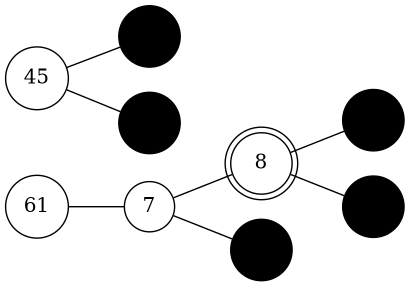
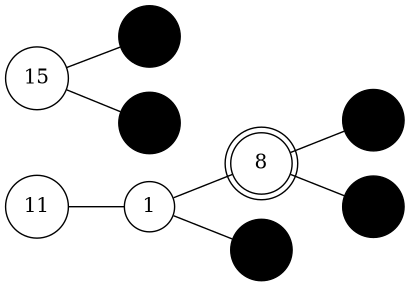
(37, 78) -> (37, 78)
(37, 207) -> (37, 207)
(149, 207) -> (149, 207)
